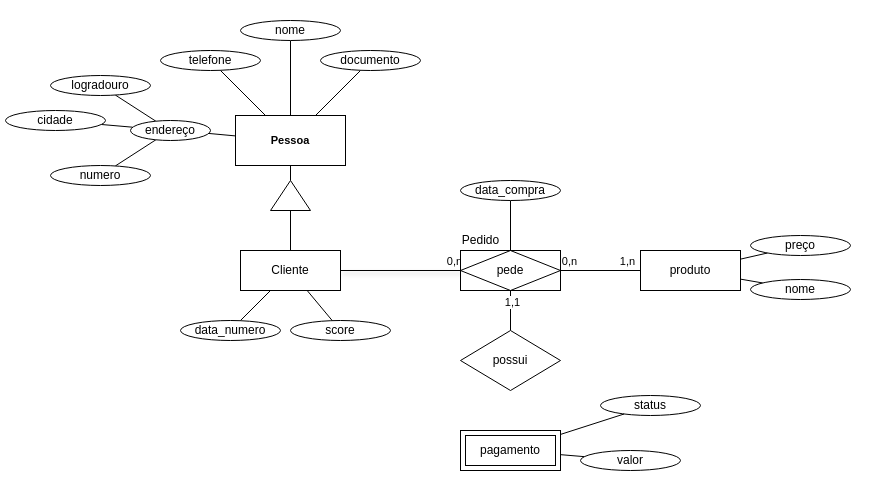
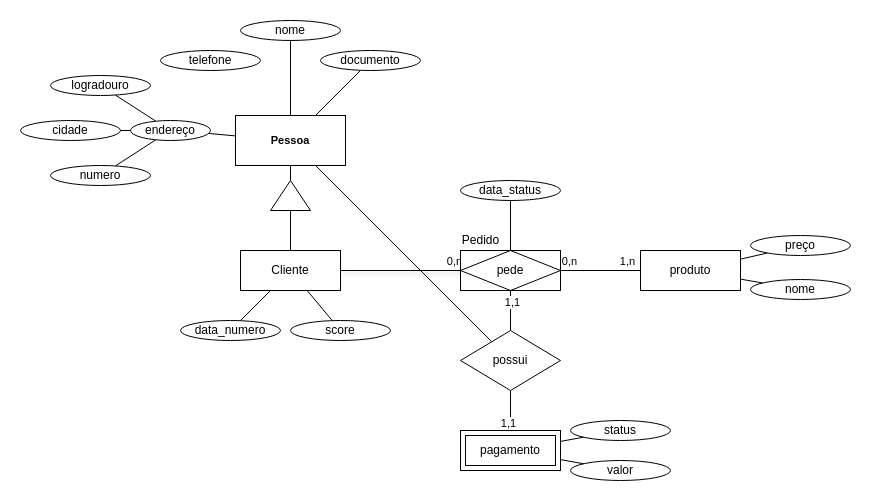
(243, 93) -> (403, 253)
(56, 121) -> (71, 131)
(511, 191) -> (511, 191)
(651, 406) -> (621, 431)
none -> (511, 410)
(631, 461) -> (621, 471)
